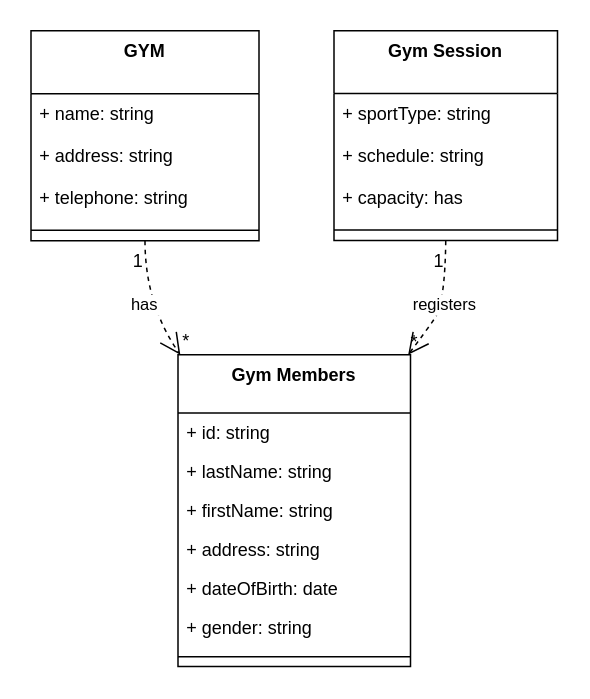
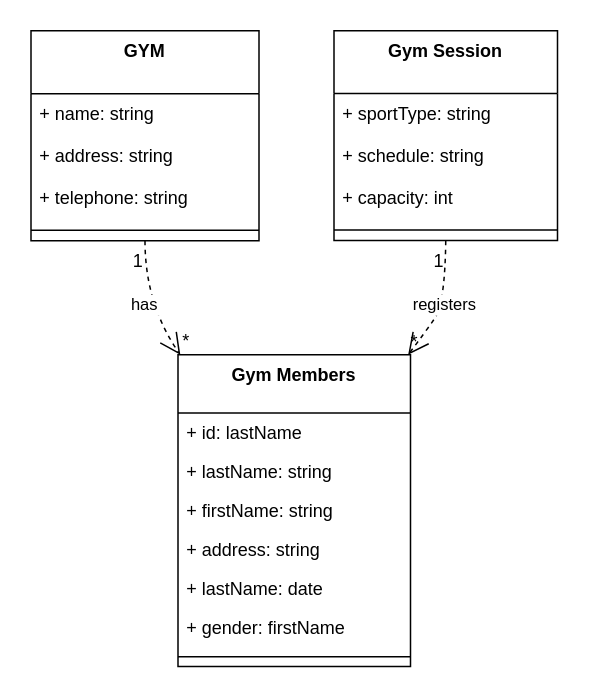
(408, 198) -> (406, 198)
(235, 433) -> (245, 433)
(272, 589) -> (257, 589)
(257, 628) -> (272, 628)
